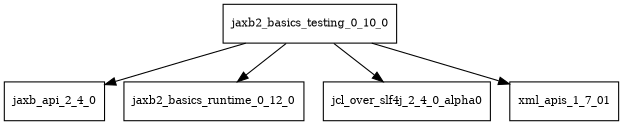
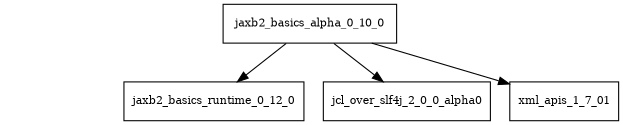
(310, 24) -> (310, 24)
(54, 101) -> none
(407, 101) -> (407, 101)
